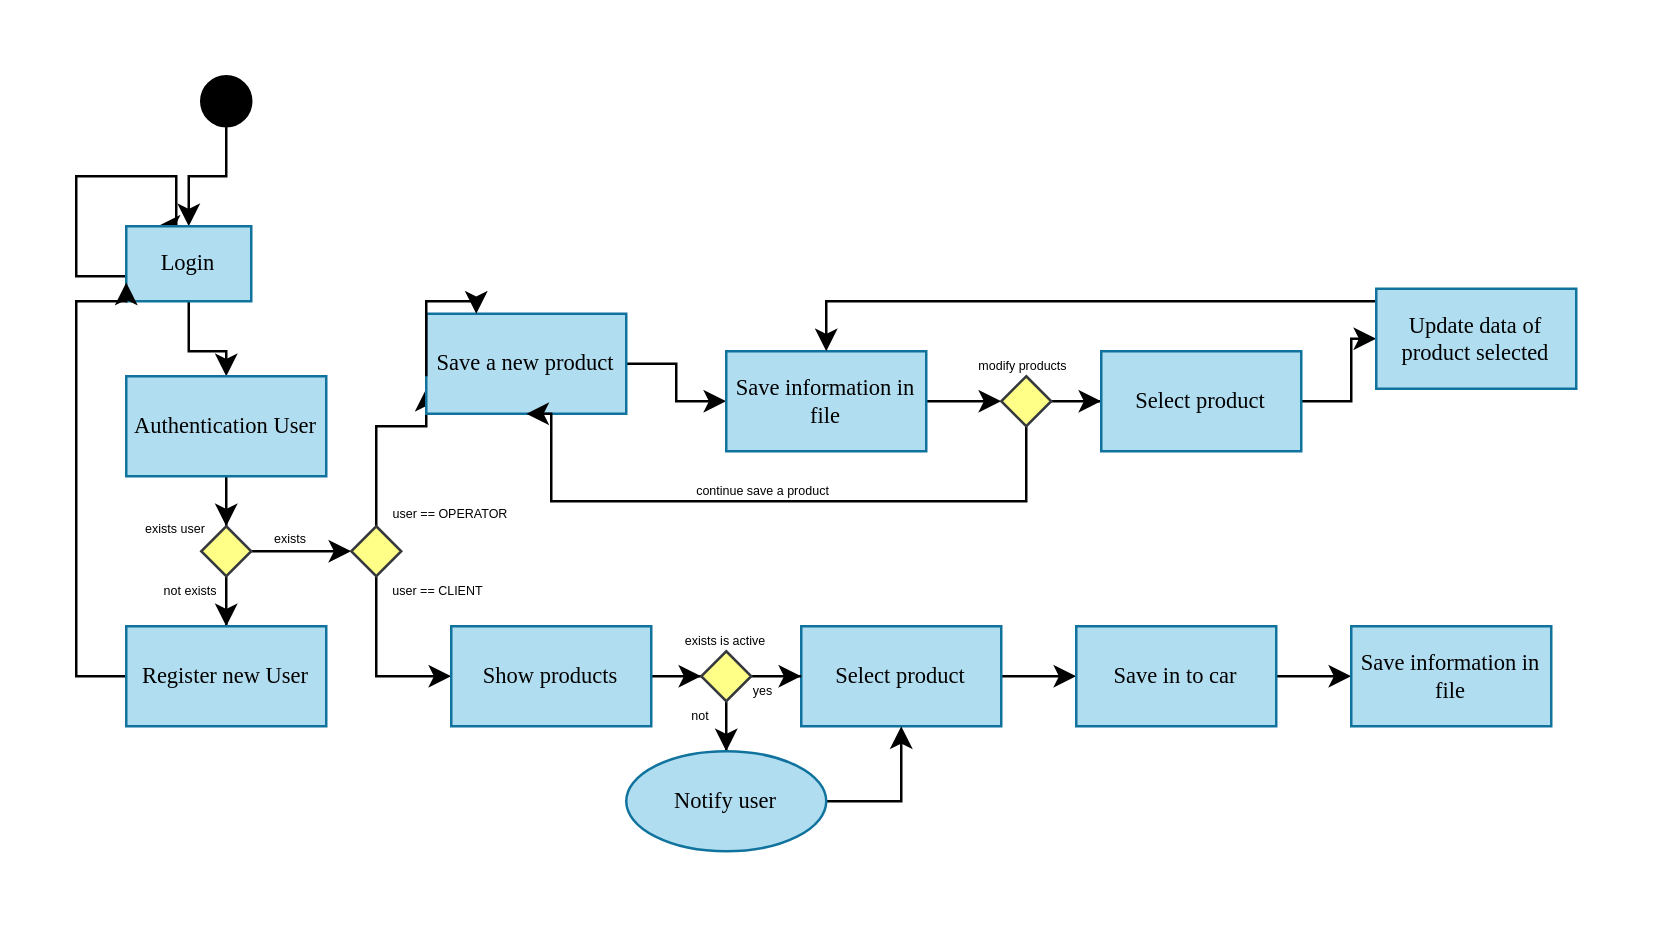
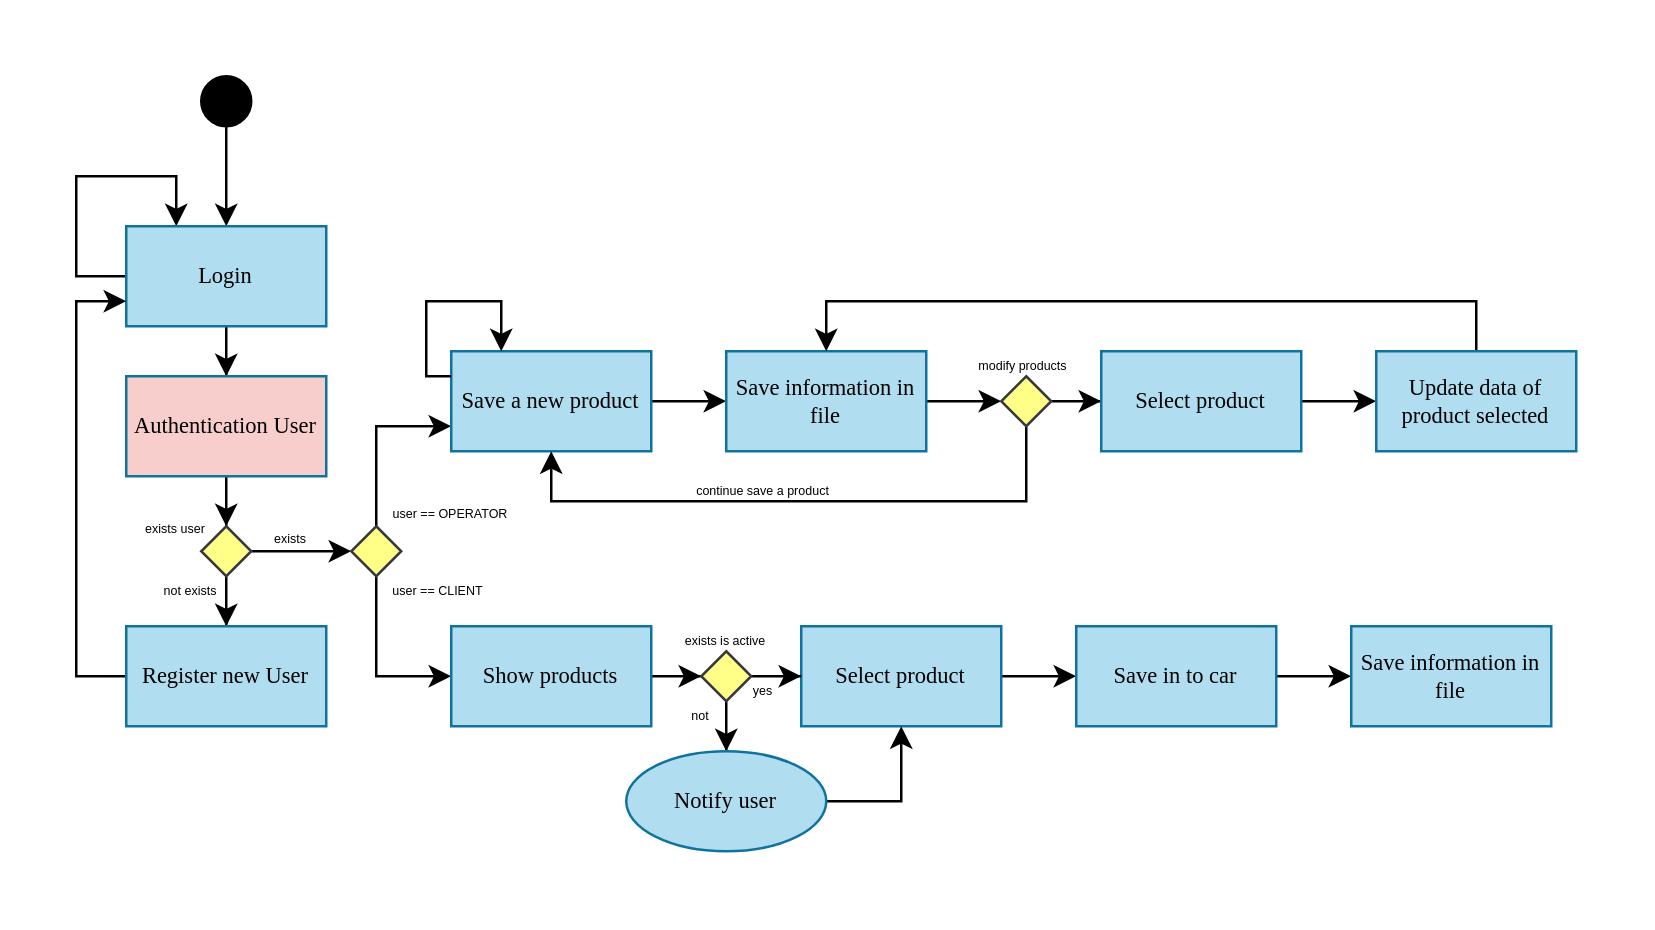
(189, 264) -> (226, 276)
(1476, 339) -> (1476, 401)
(526, 364) -> (551, 401)
(226, 426) -> (226, 426)
